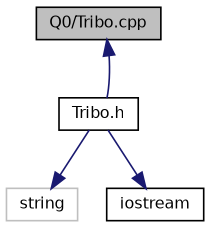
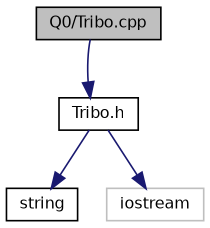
(109, 77) -> (88, 61)
(42, 205) -> (42, 205)
(155, 205) -> (155, 205)
